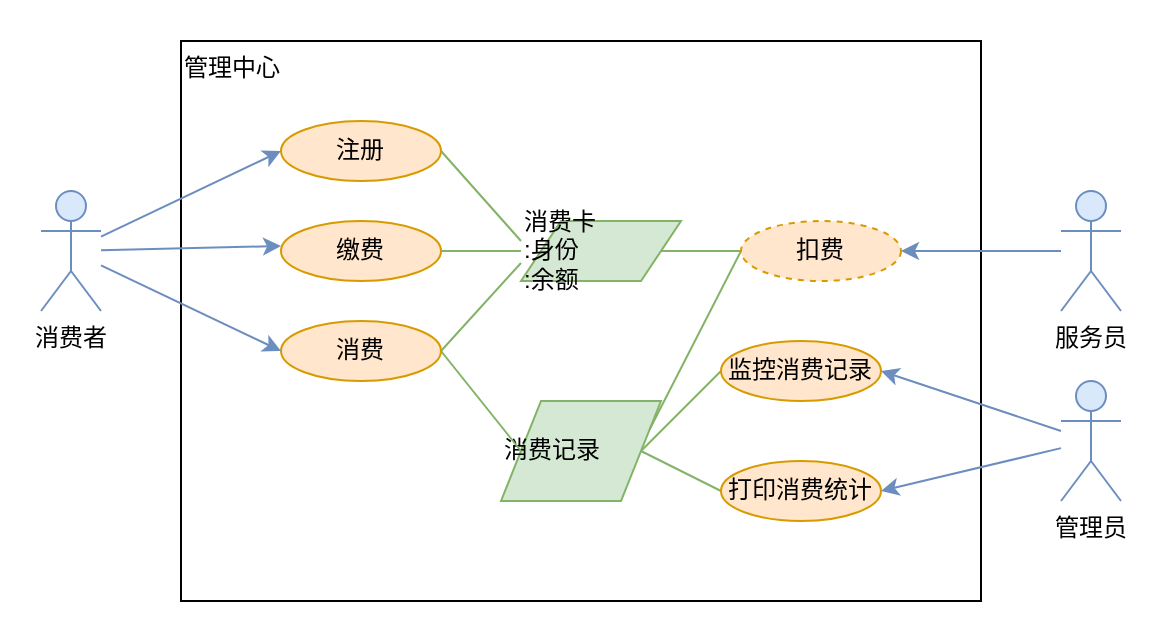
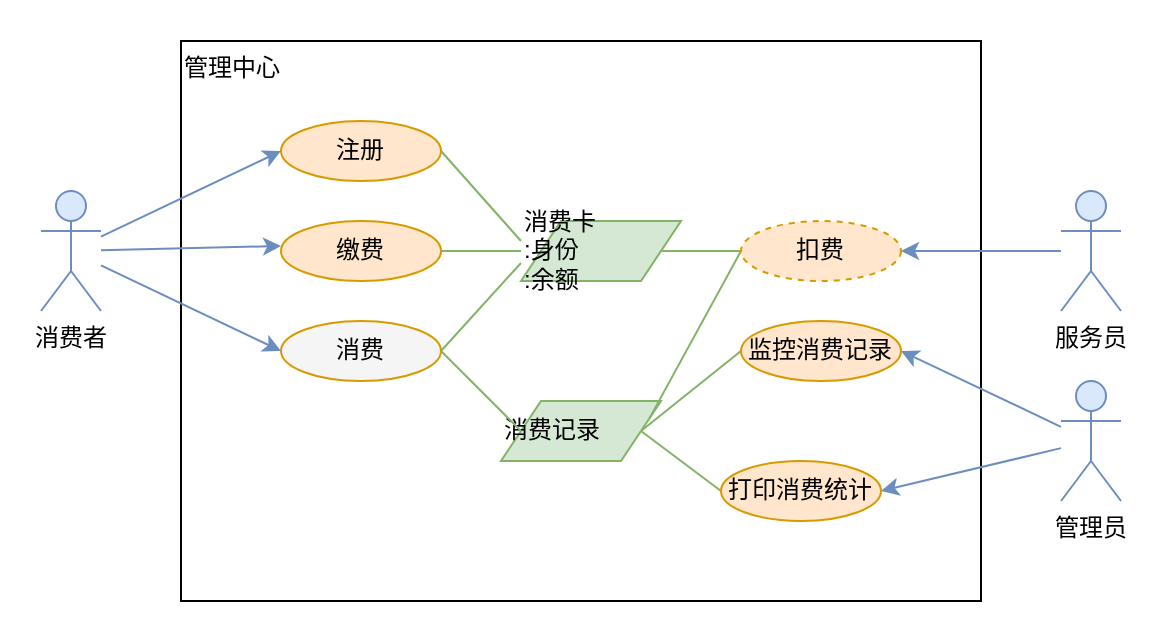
(361, 351) -> (361, 351)
(801, 371) -> (821, 351)
(581, 451) -> (581, 431)
